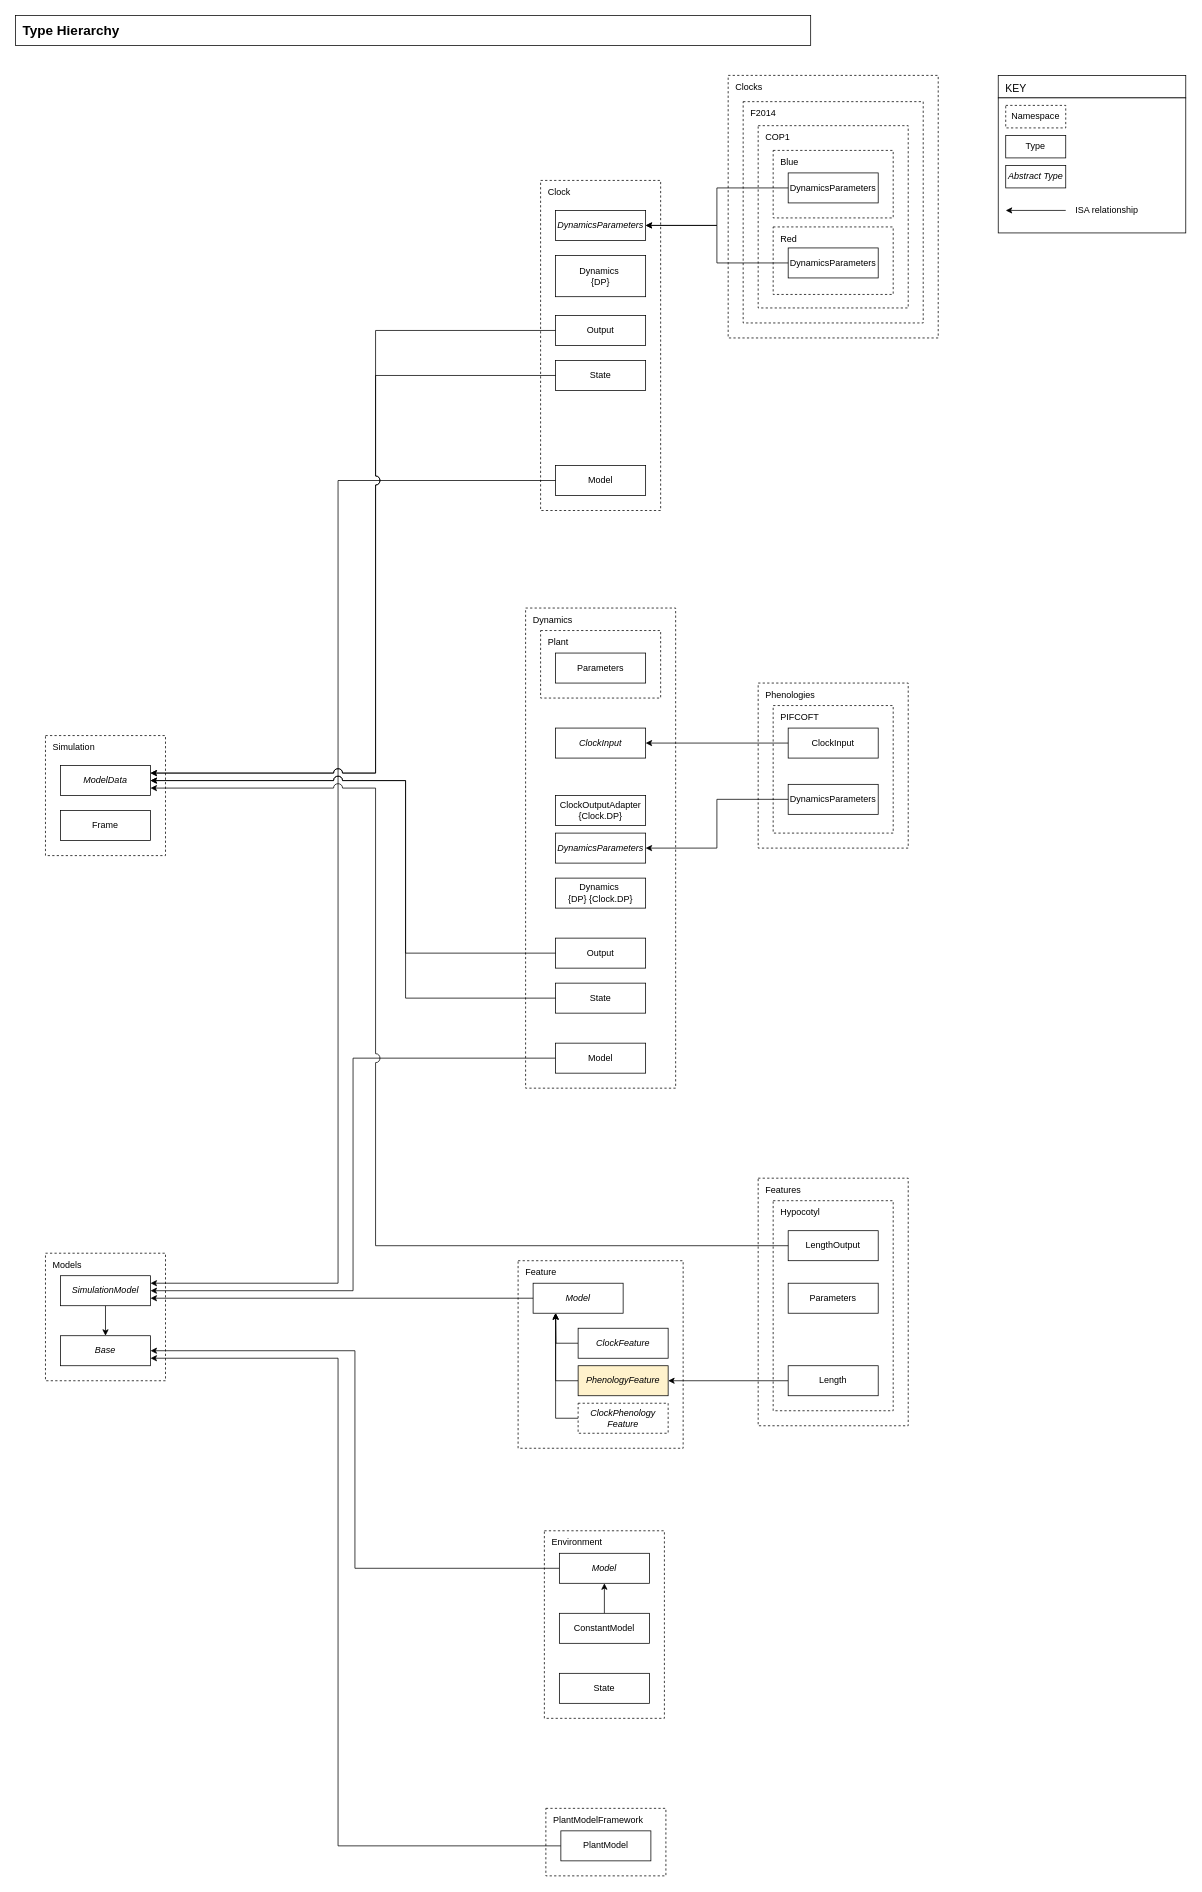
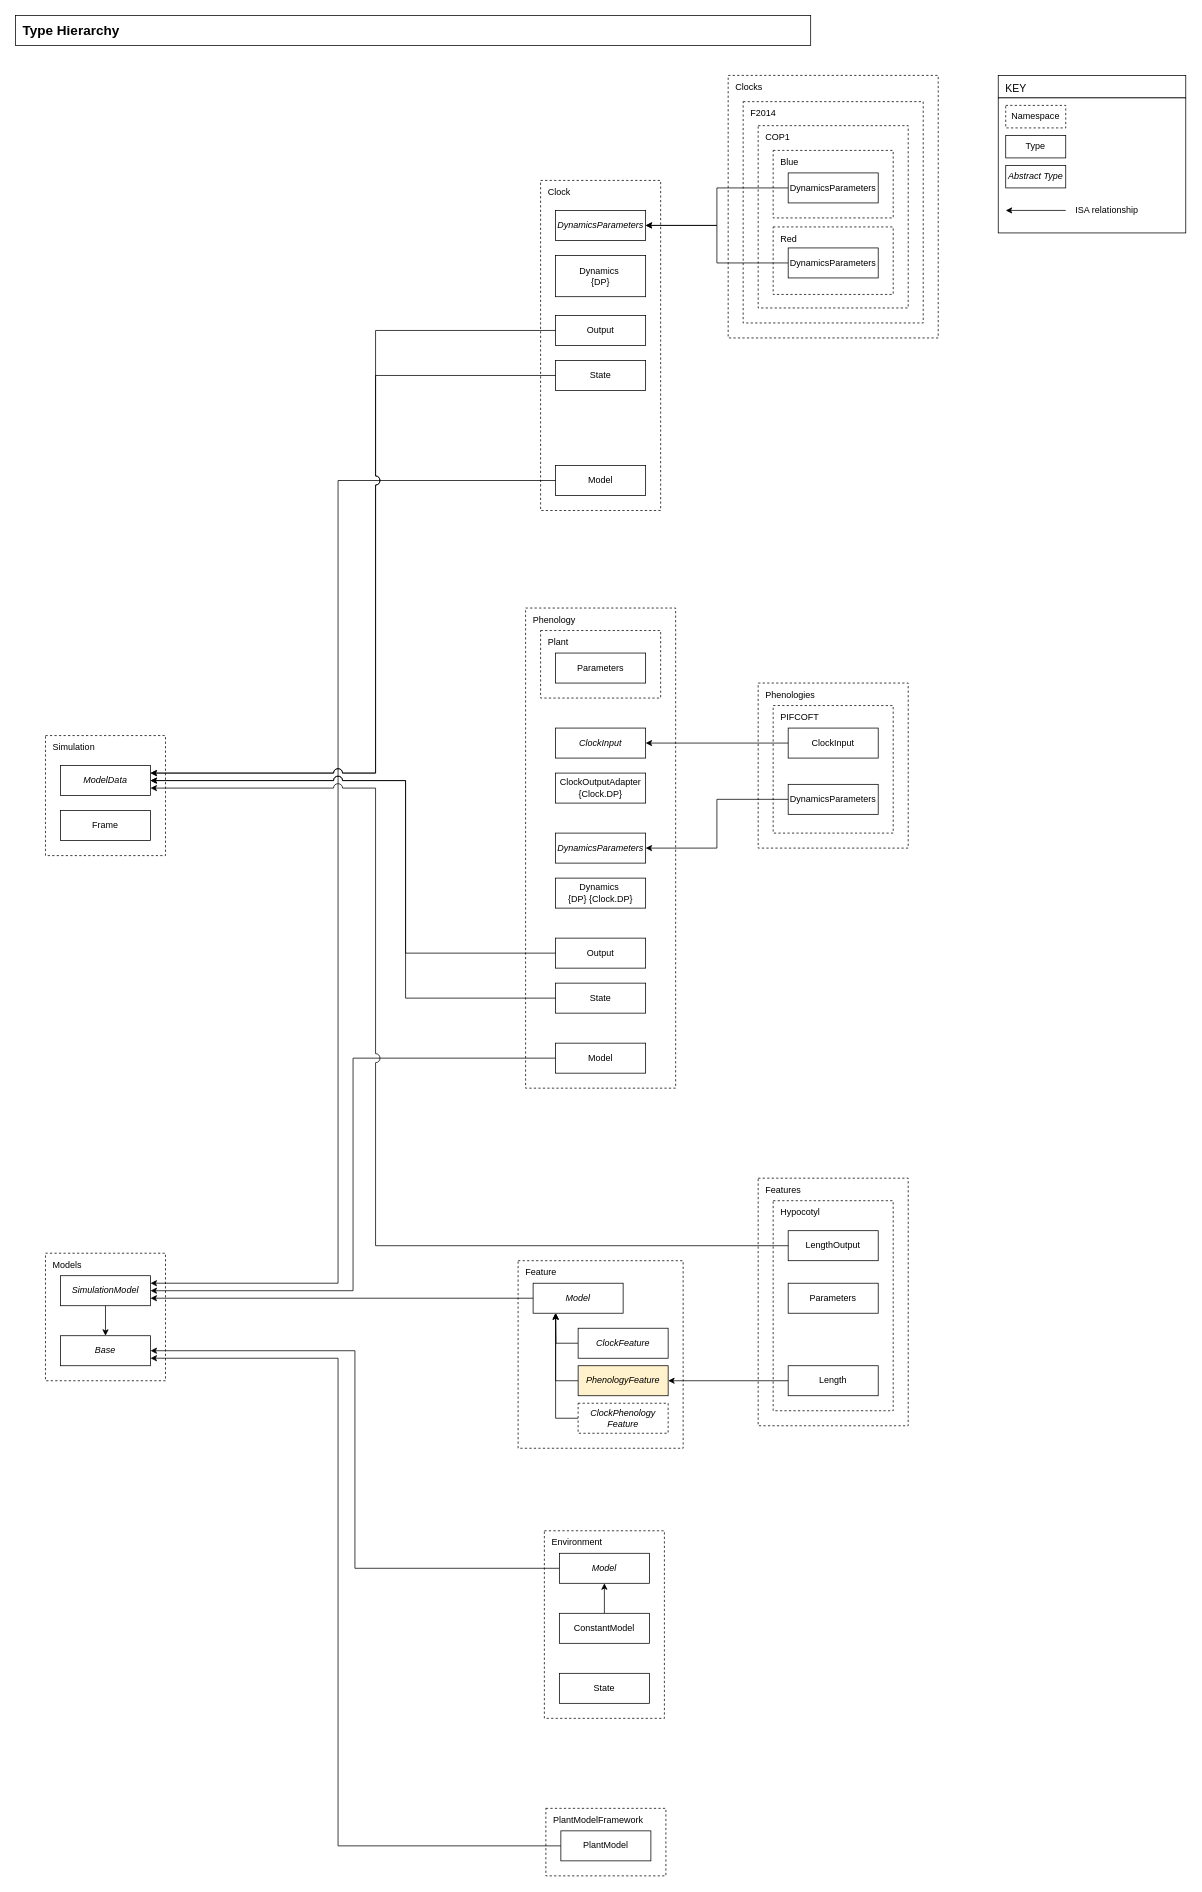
(552, 620) -> (554, 620)
(600, 810) -> (600, 788)
